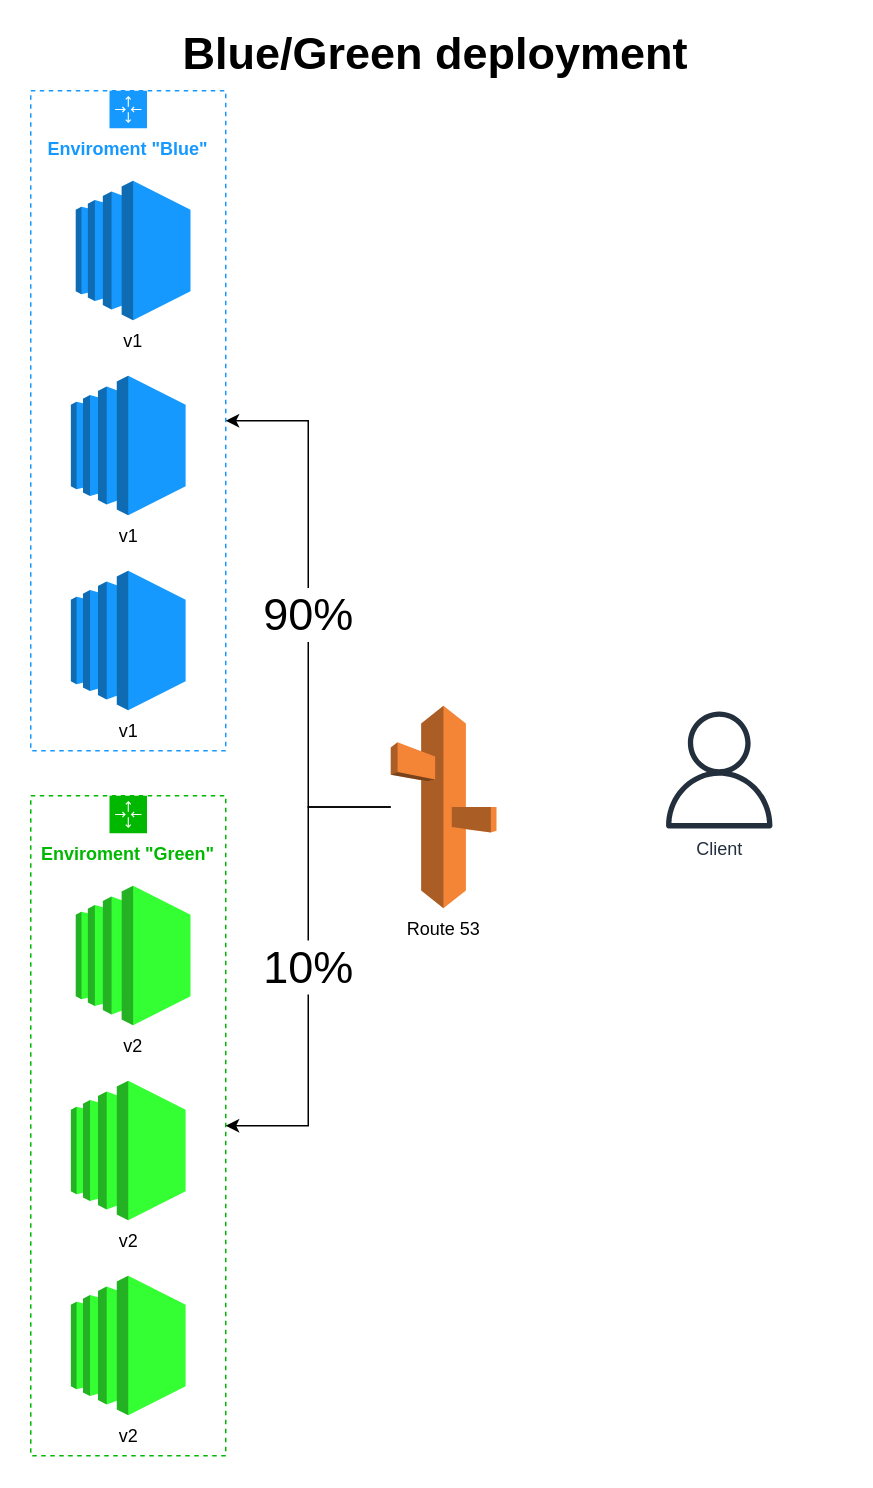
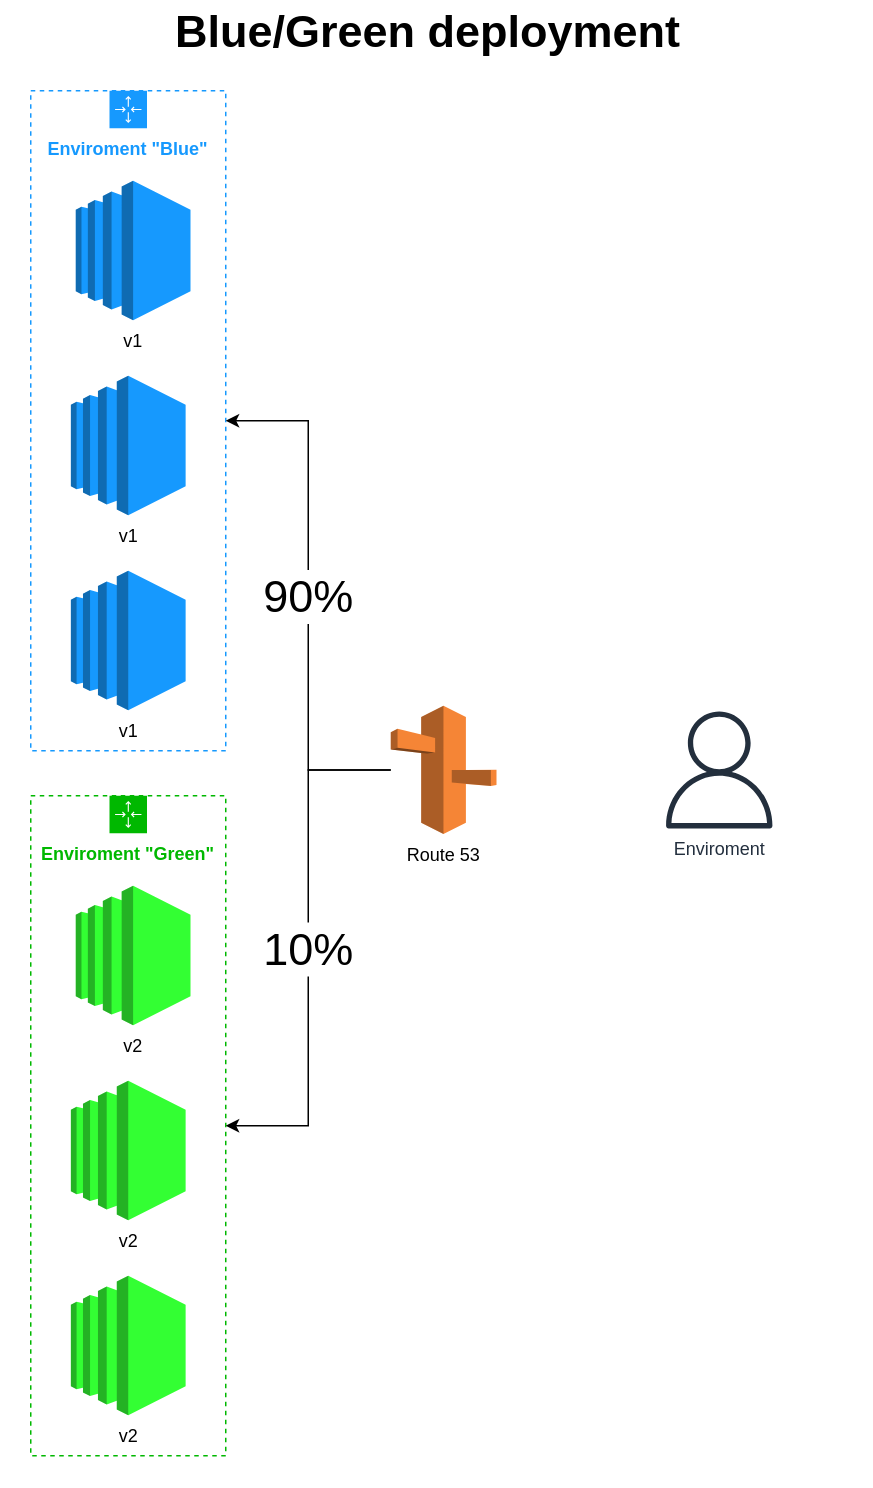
(436, 53) -> (428, 31)
(444, 807) -> (444, 770)
(720, 850) -> (720, 850)
